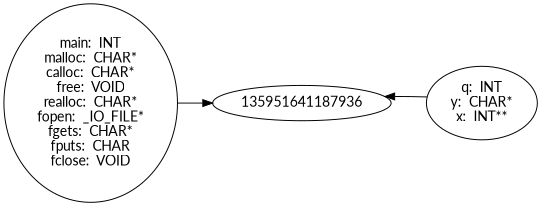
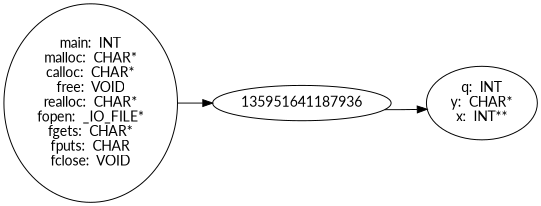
(411, 97) -> (401, 110)
